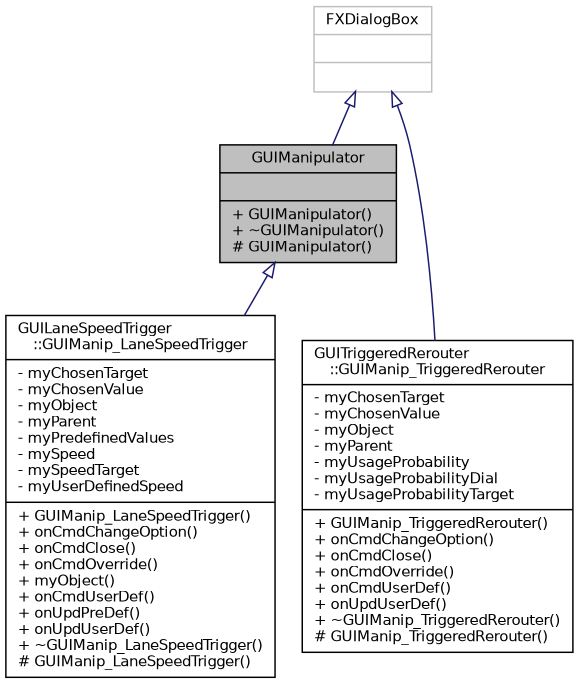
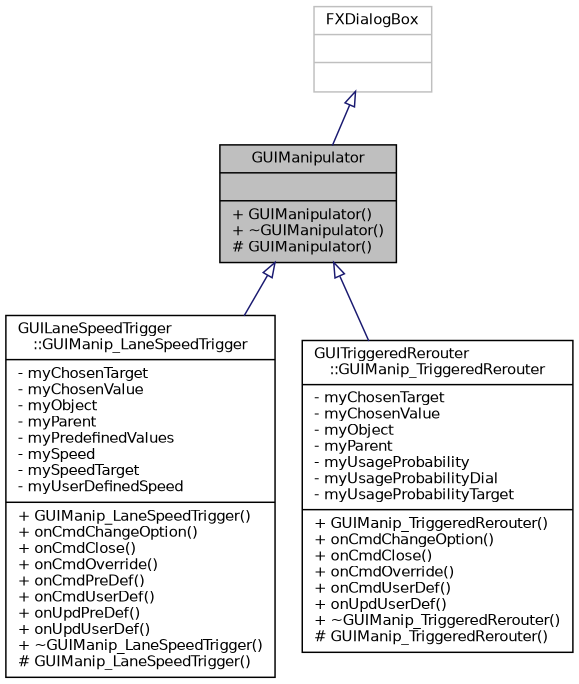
(424, 222) -> (354, 309)
(67, 581) -> (82, 581)
